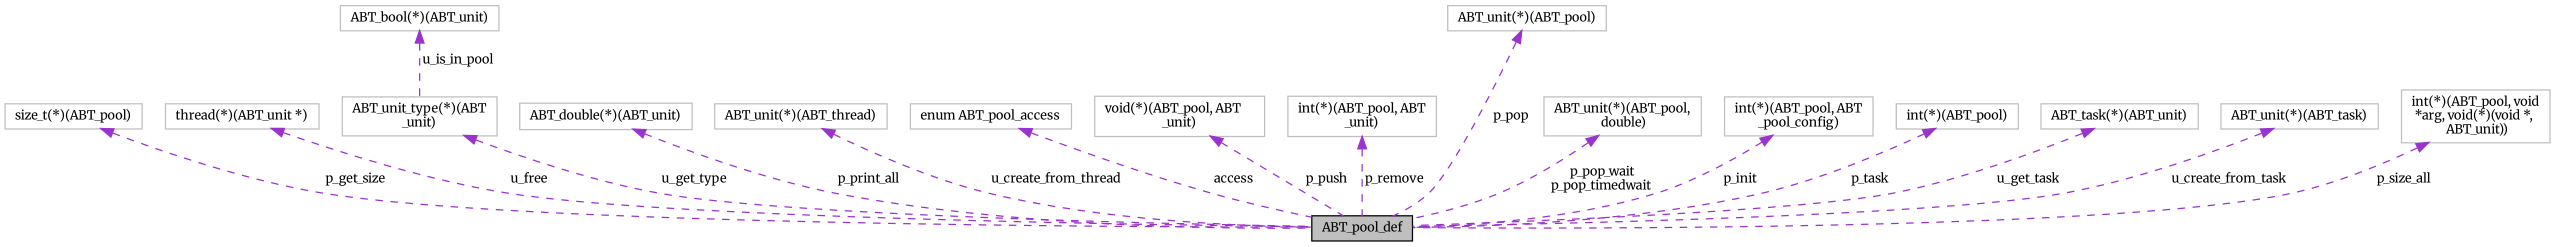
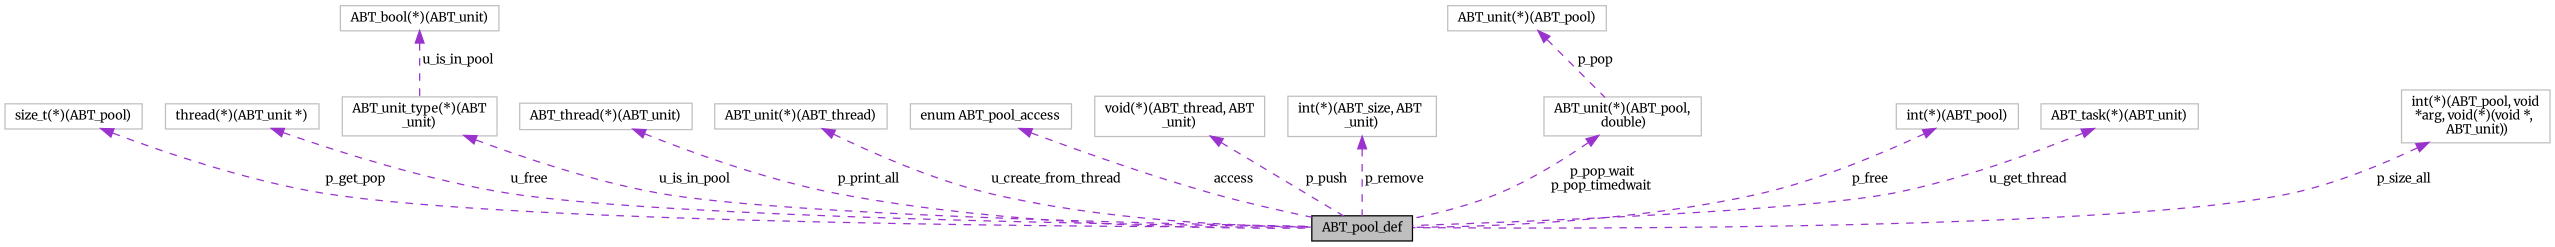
(606, 116) -> (606, 116)
(1180, 116) -> (1180, 116)
(1362, 116) -> (1362, 116)
(1799, 116) -> none
(2300, 116) -> none
(1466, 139) -> (1576, 69)
(354, 179) -> (354, 179)
(693, 179) -> (693, 179)
(1869, 179) -> (1869, 179)
(2027, 179) -> (2027, 179)
